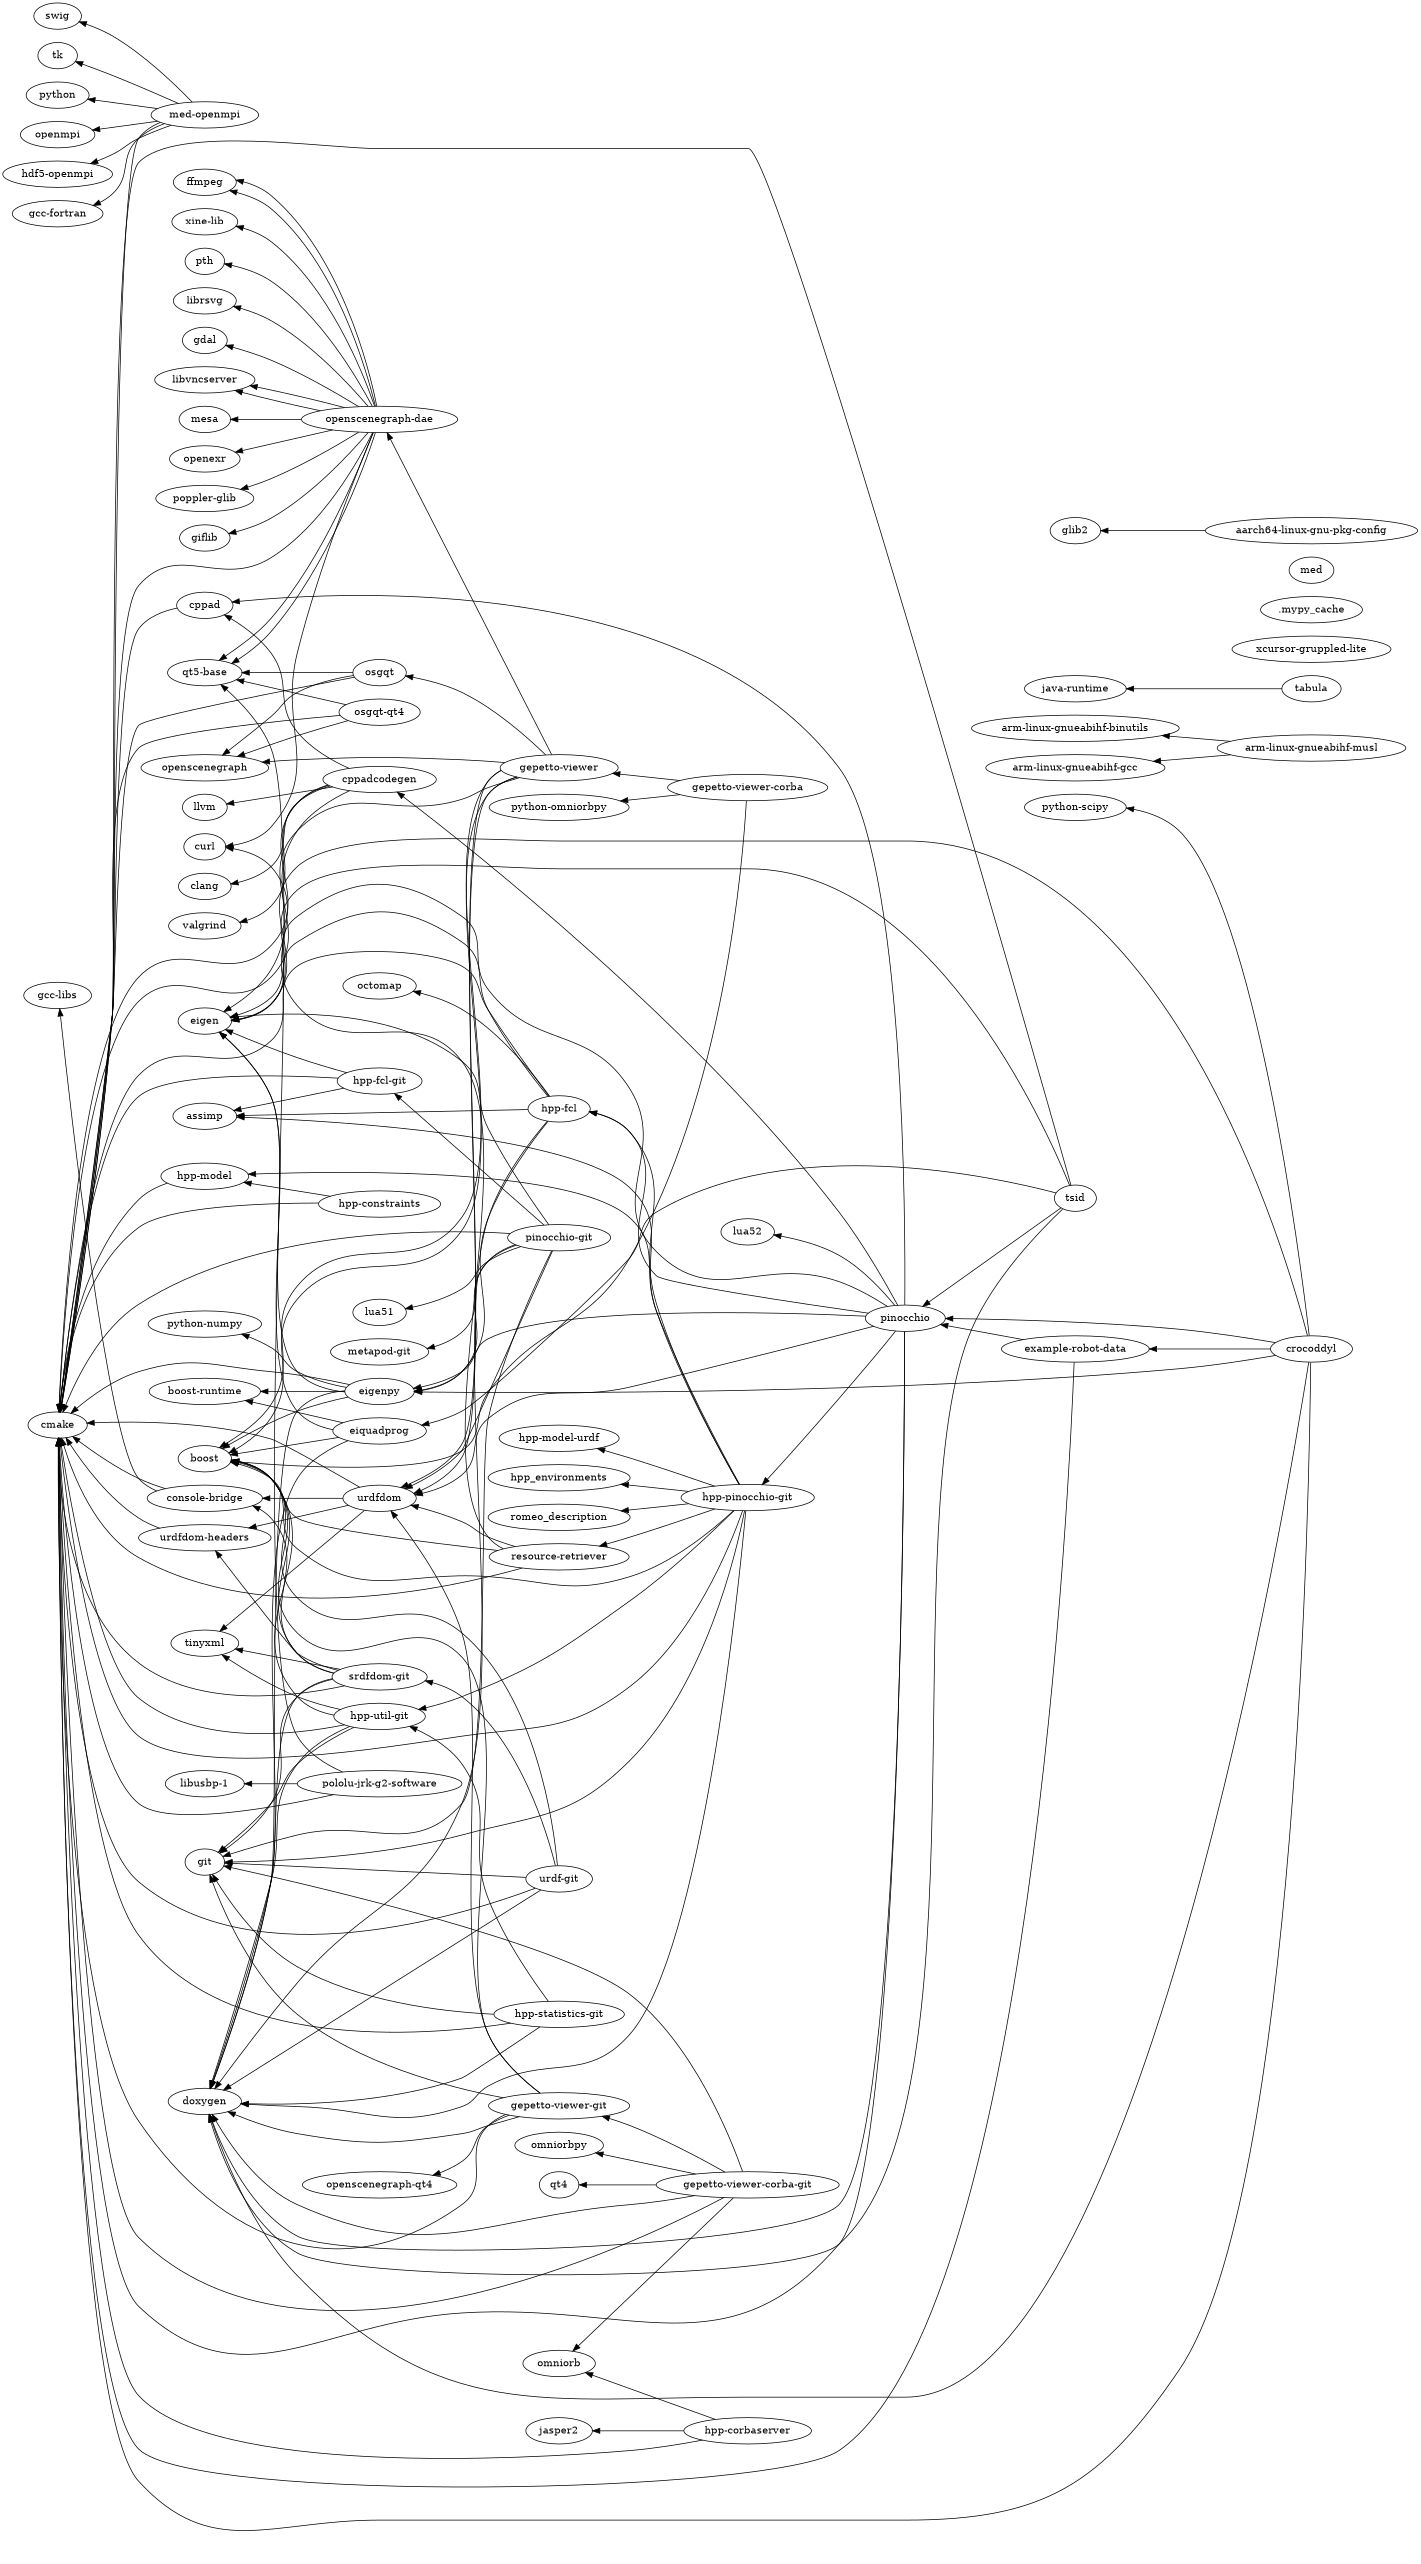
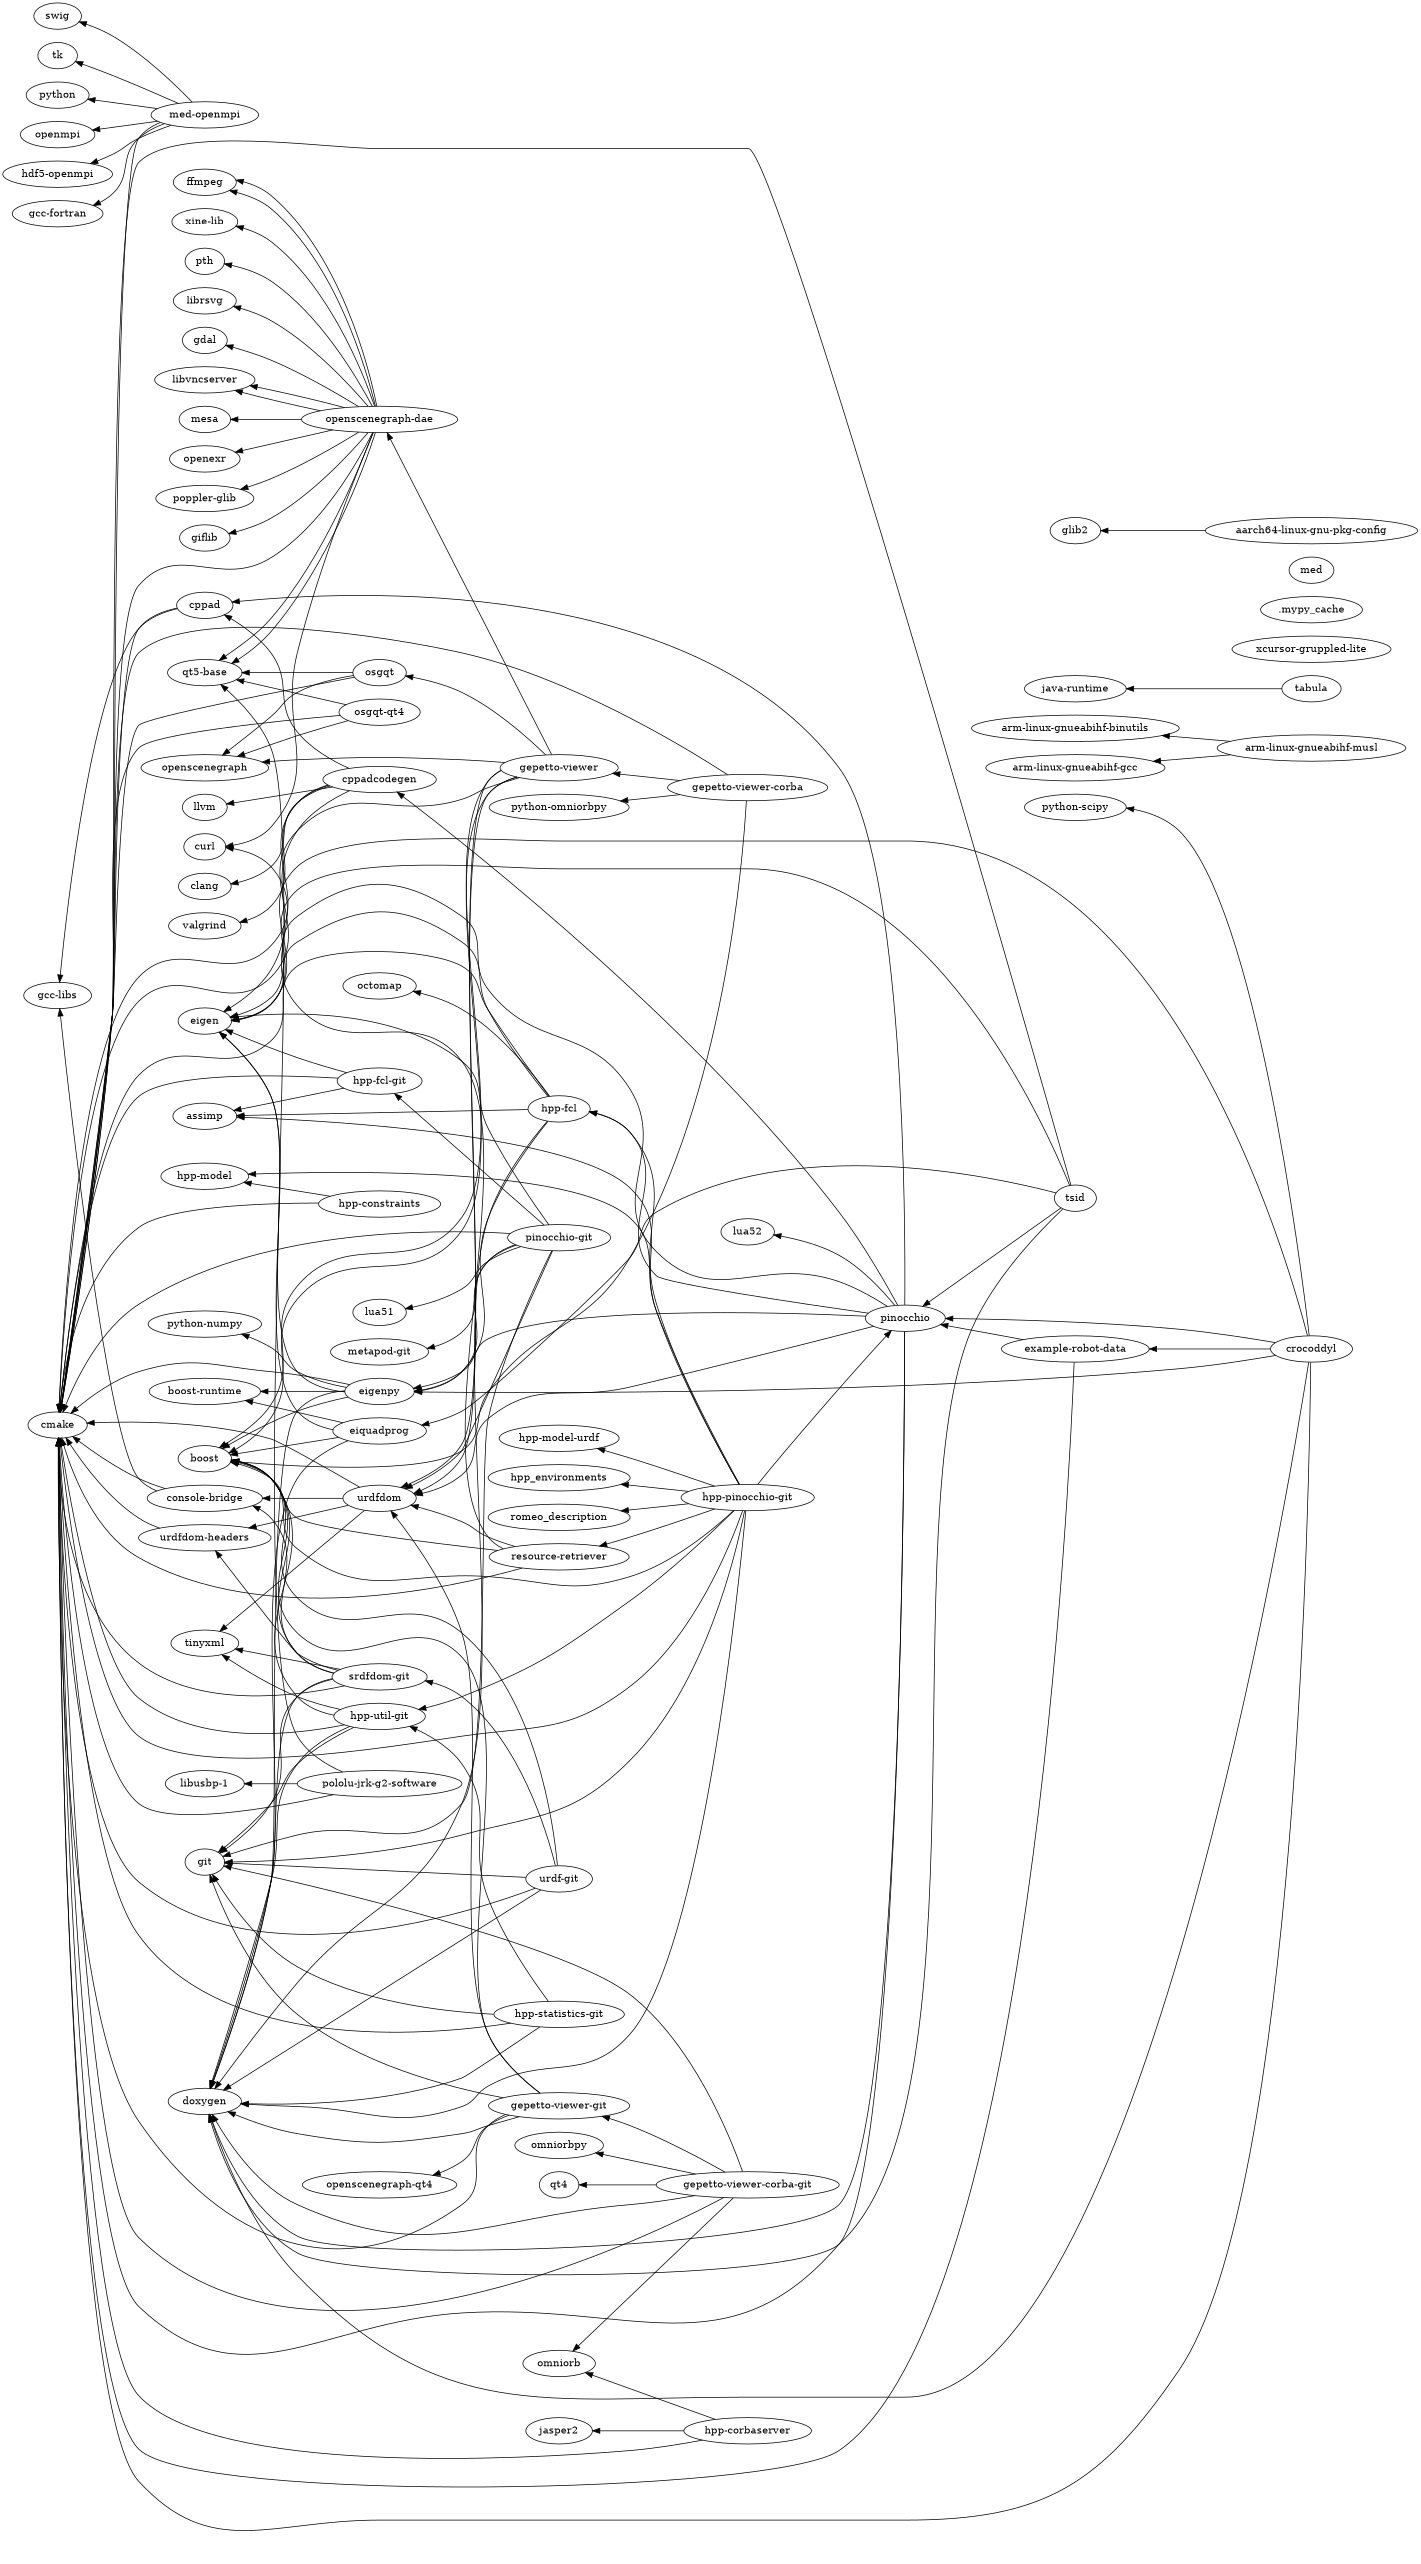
none -> (89, 776)
(87, 1286) -> (141, 652)
(832, 1406) -> (821, 1409)
